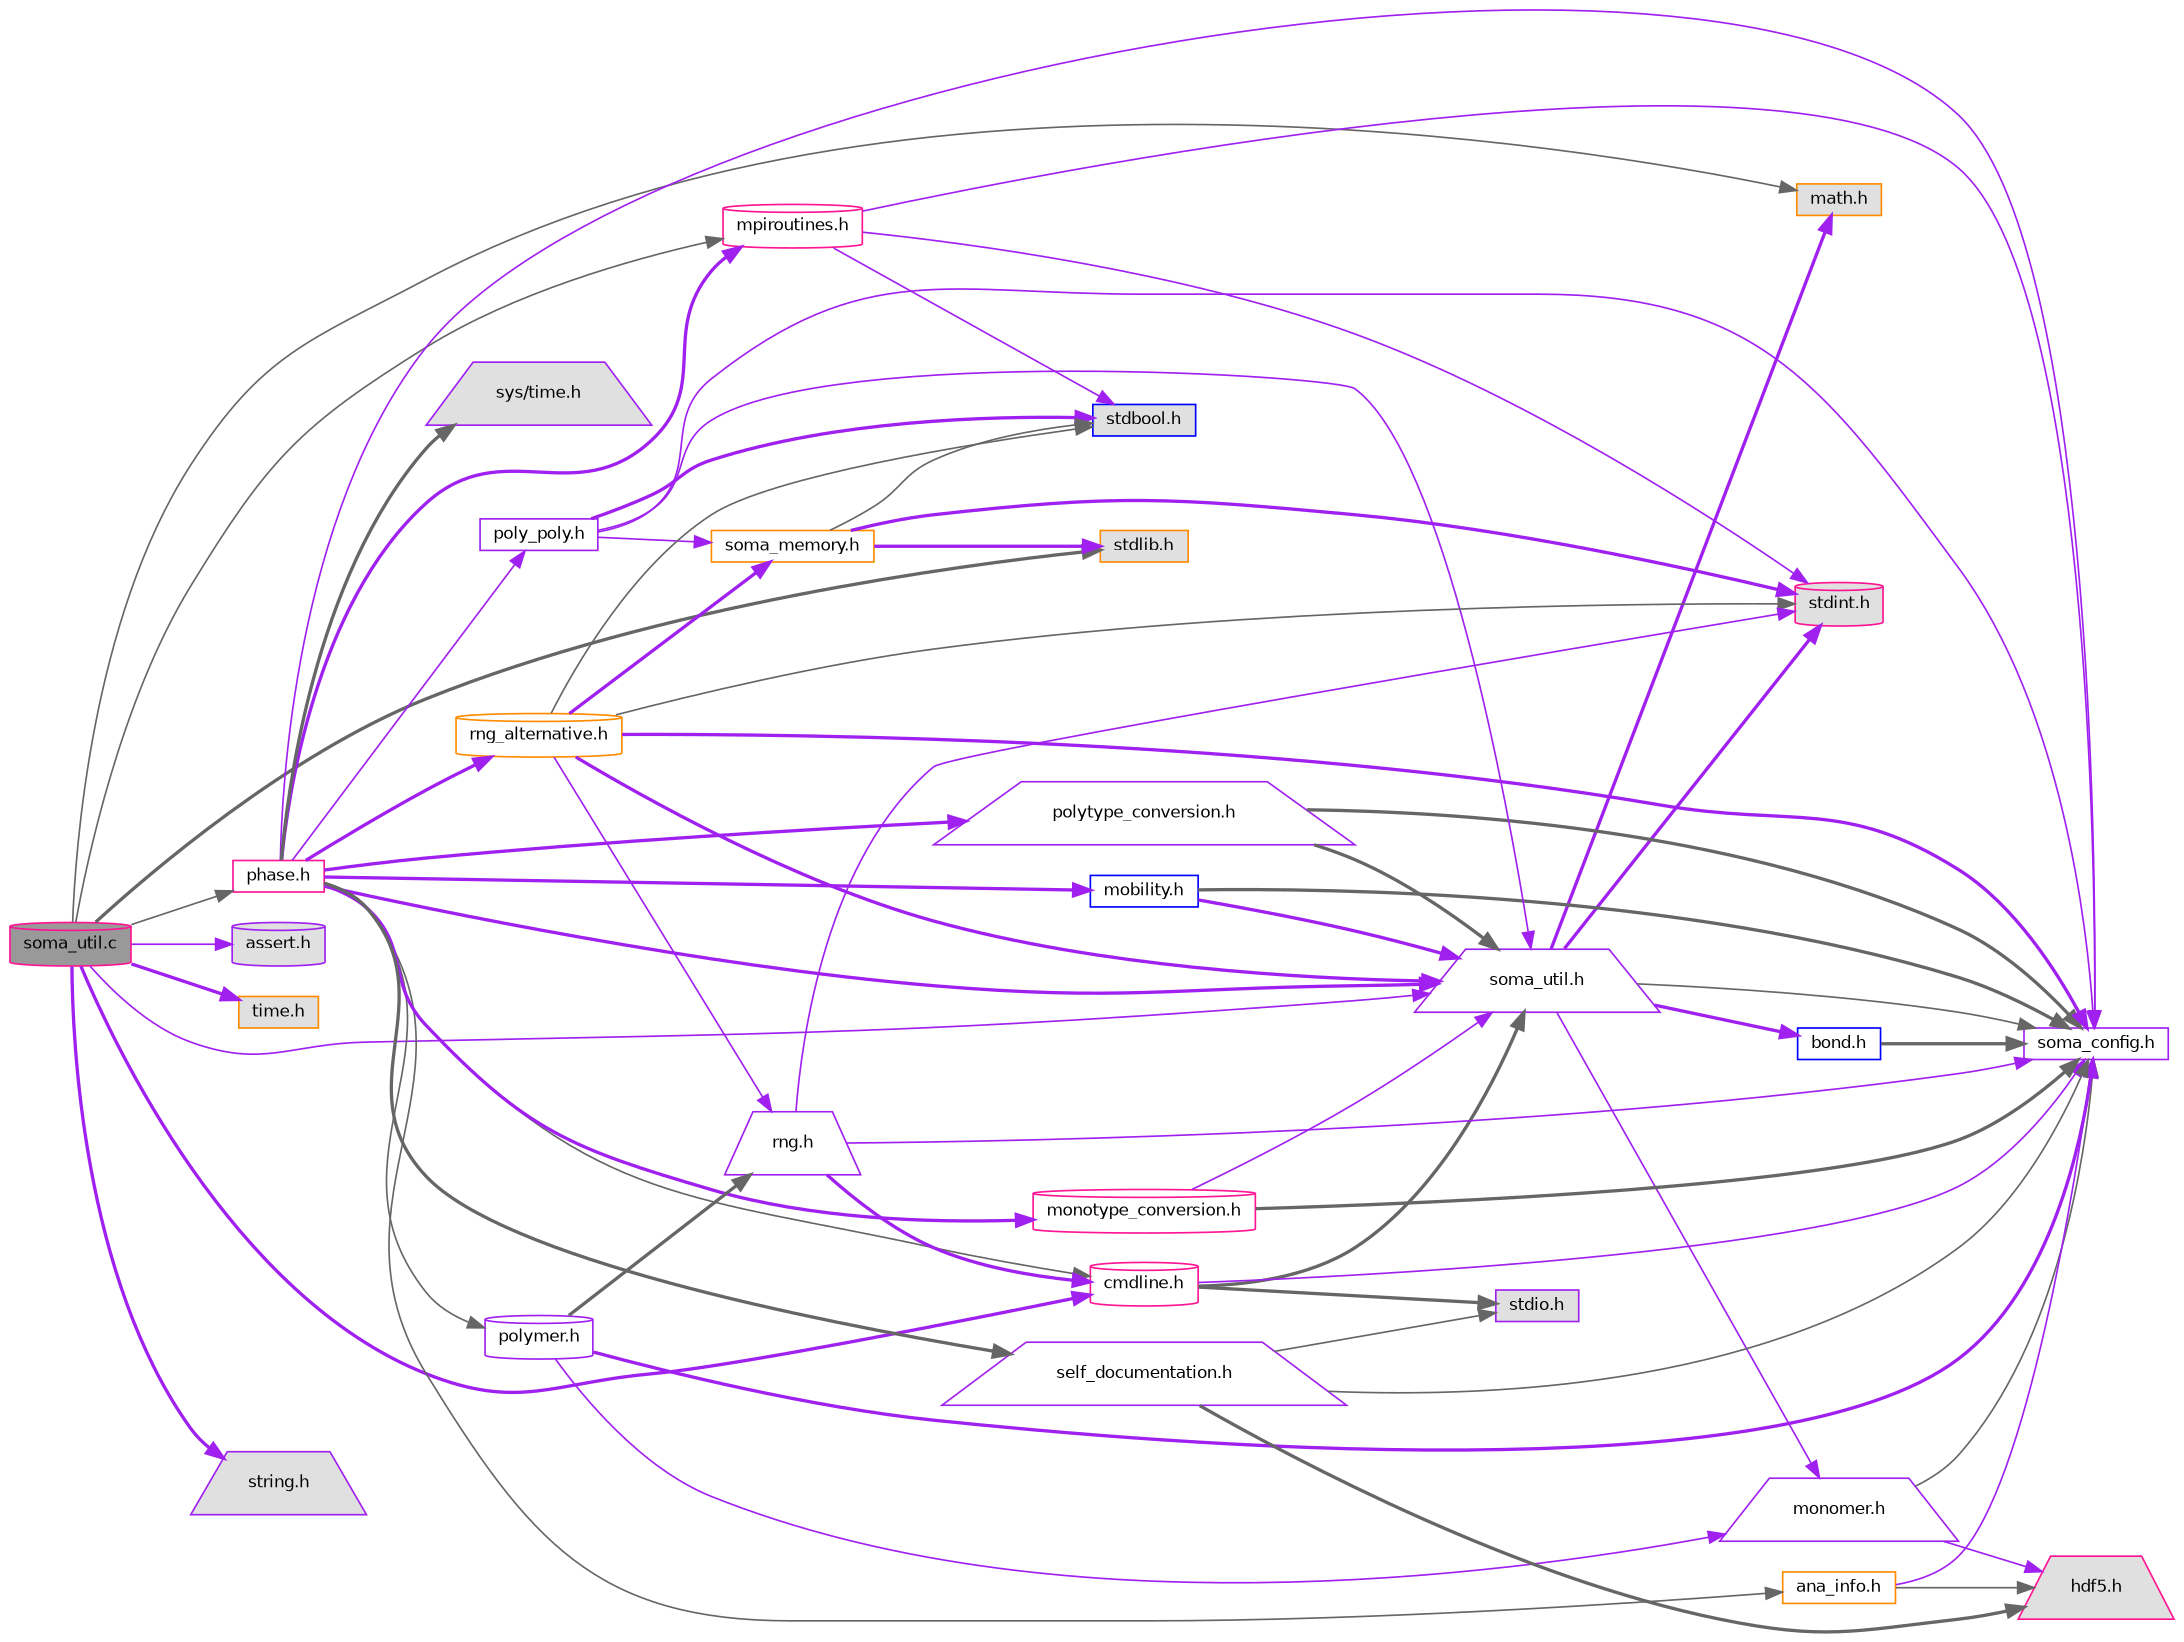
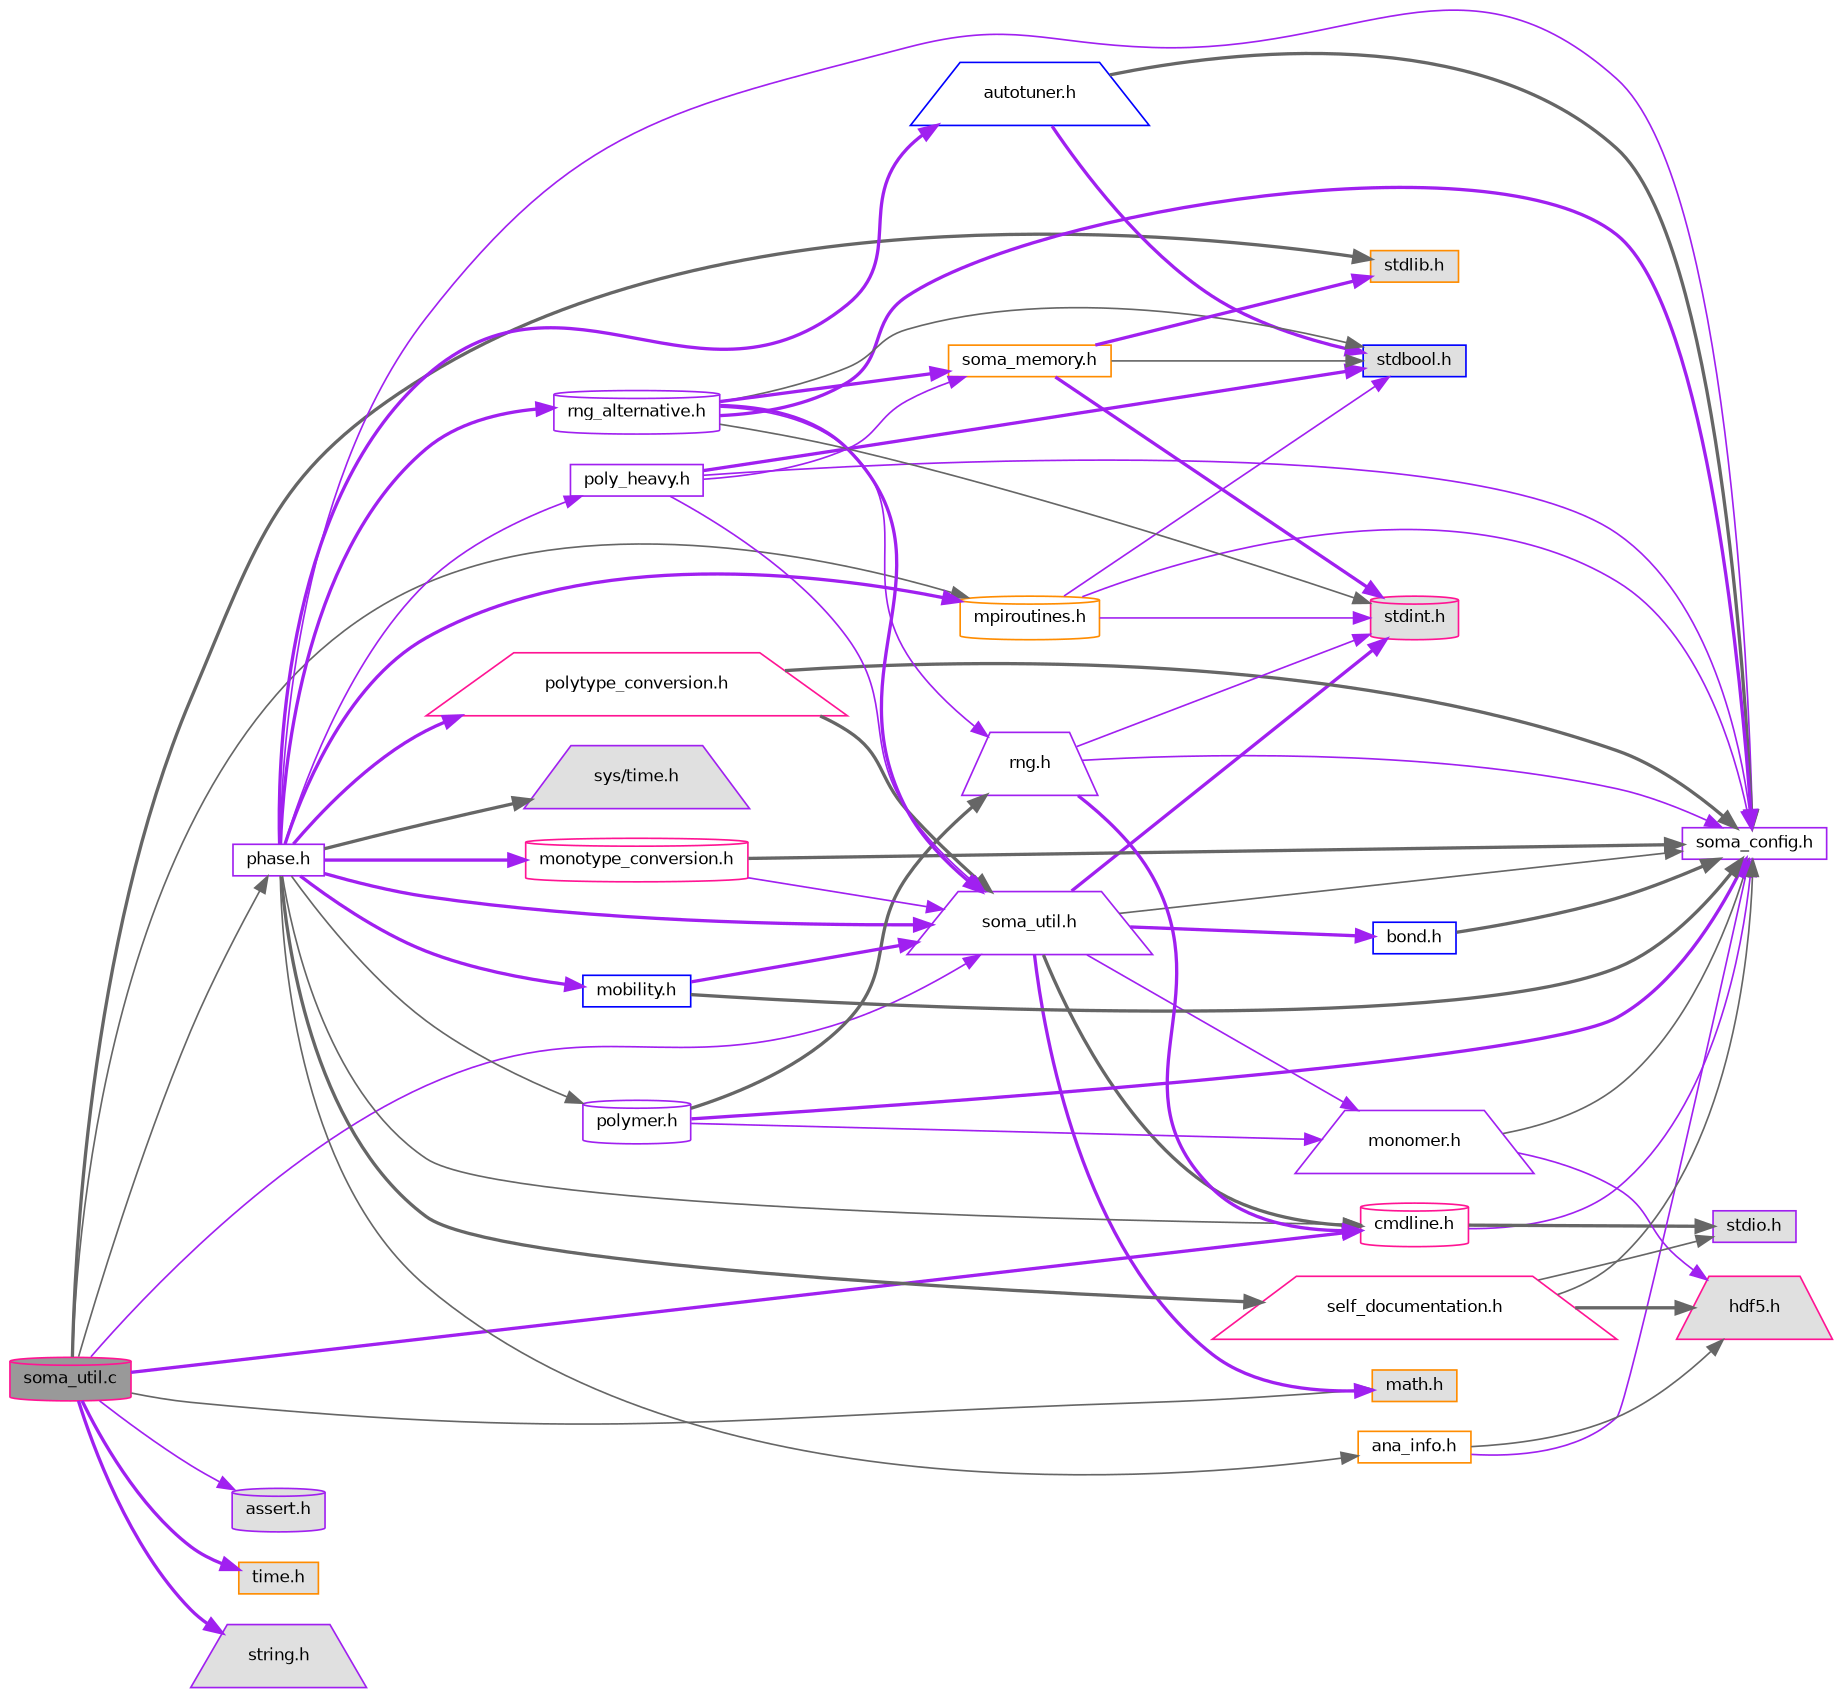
none -> (1030, 94)
(793, 226) -> (1030, 618)
(539, 535) -> (637, 480)
(539, 735) -> (637, 412)
(1144, 813) -> (637, 684)
(279, 876) -> (279, 860)
(1391, 1219) -> (1162, 1146)
(1144, 1374) -> (1415, 1308)
